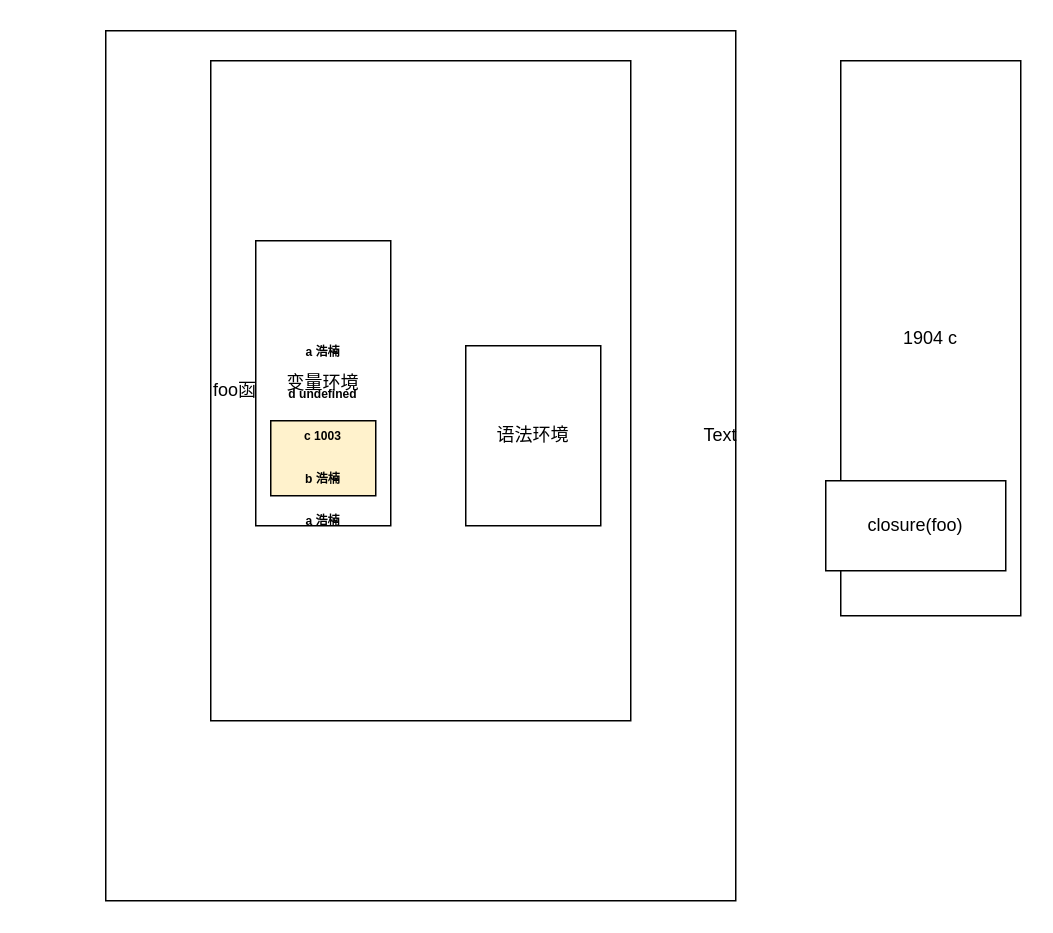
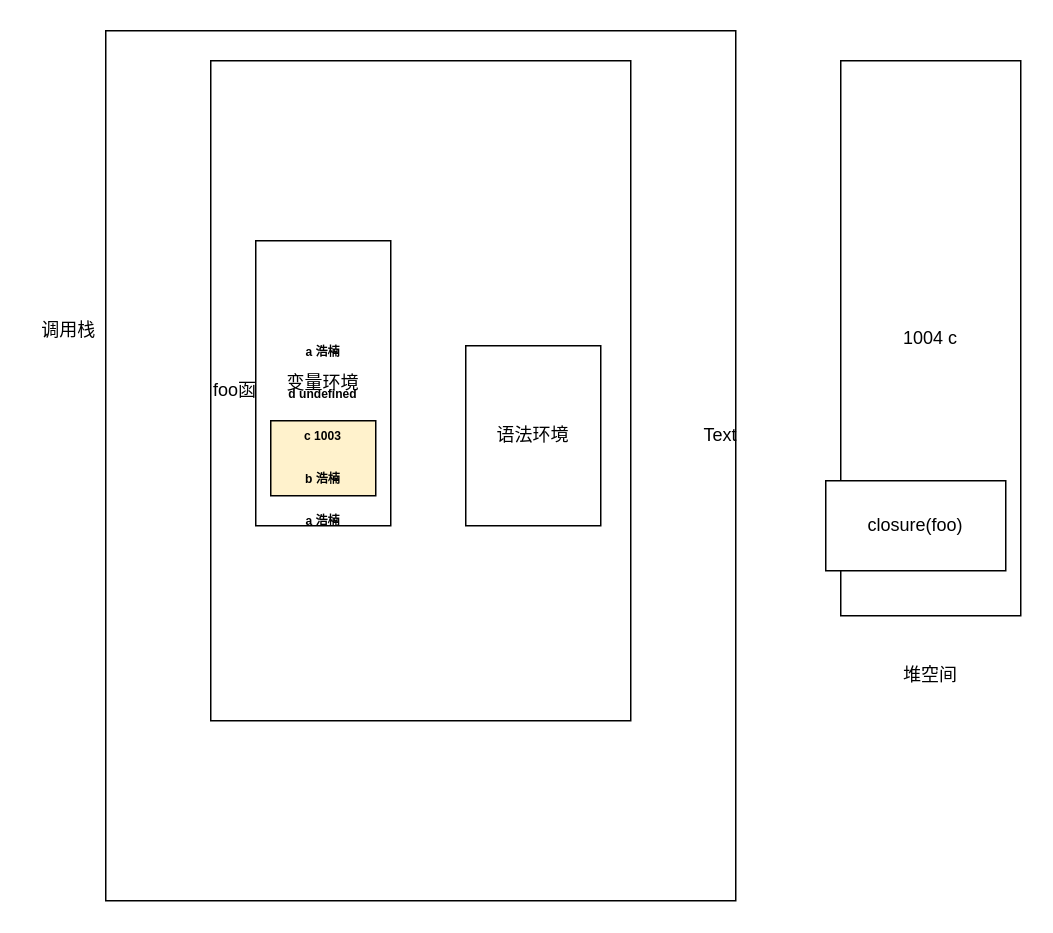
none -> (68, 331)
(931, 338) -> (931, 338)
none -> (931, 676)
